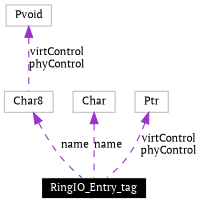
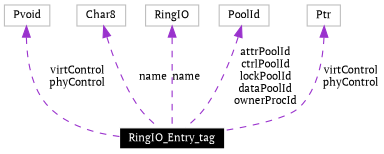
none -> (244, 15)
(29, 64) -> (50, 108)
(94, 102) -> (172, 15)
